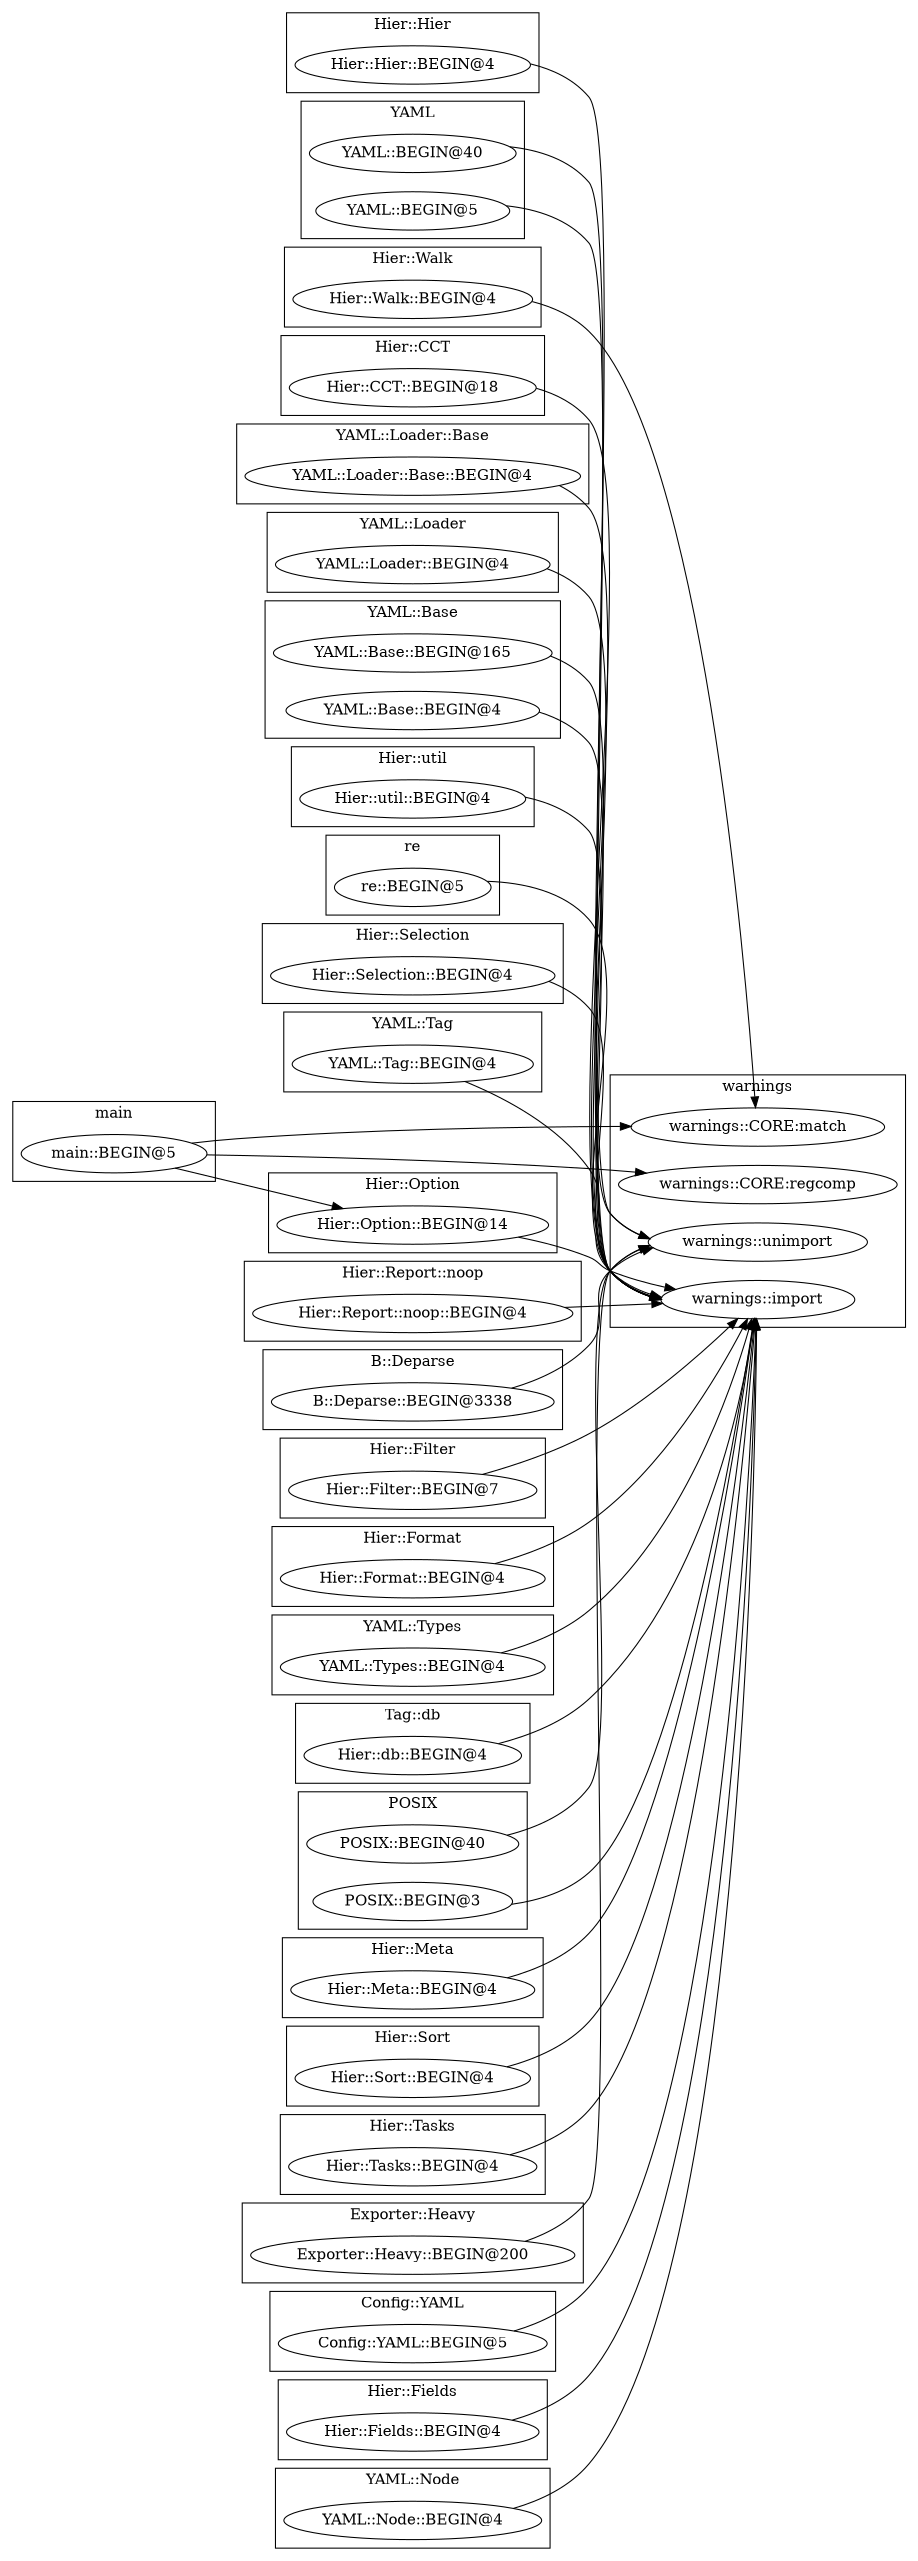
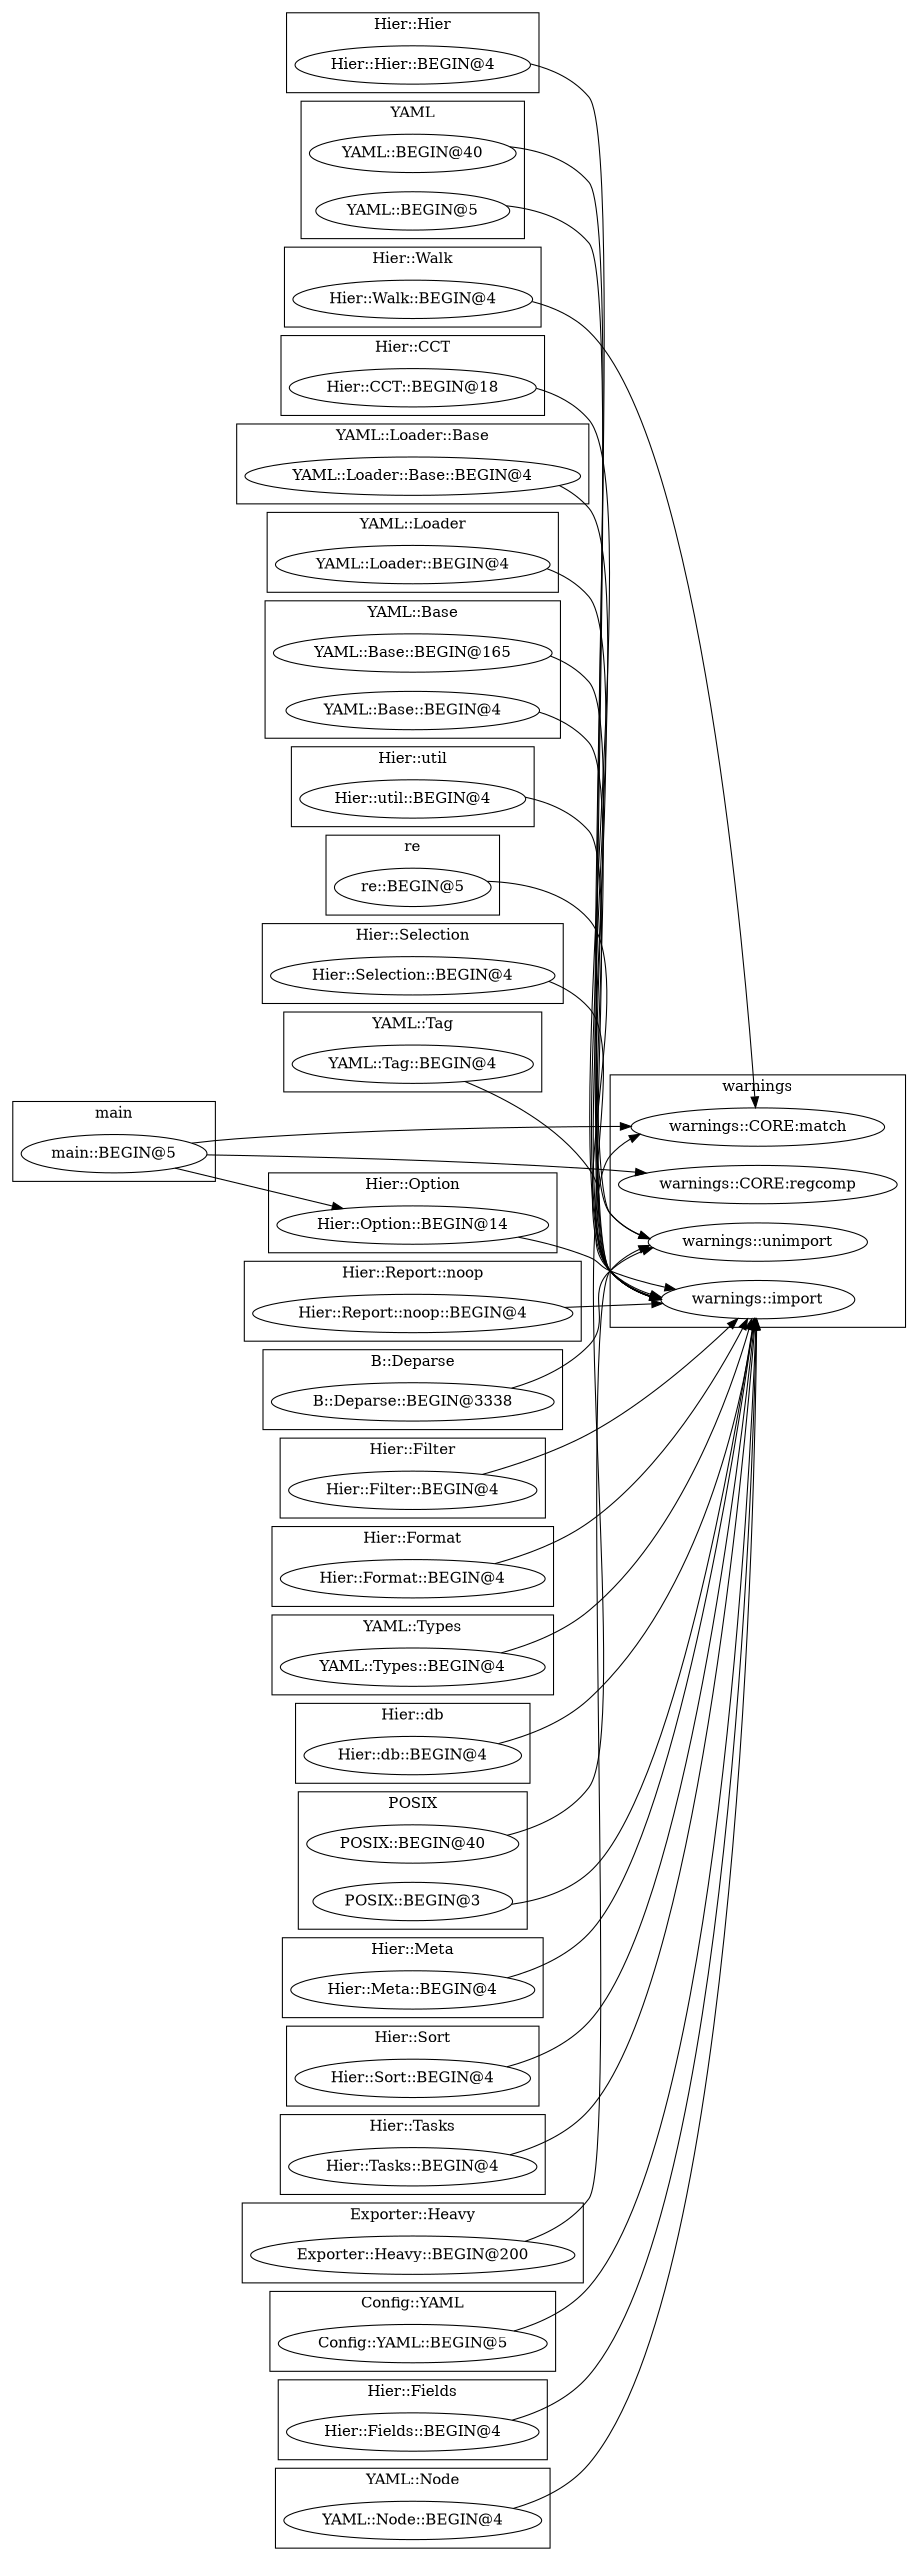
(413, 1490) -> (413, 1490)
(599, 1559) -> (600, 1507)
(413, 1716) -> (413, 1716)
